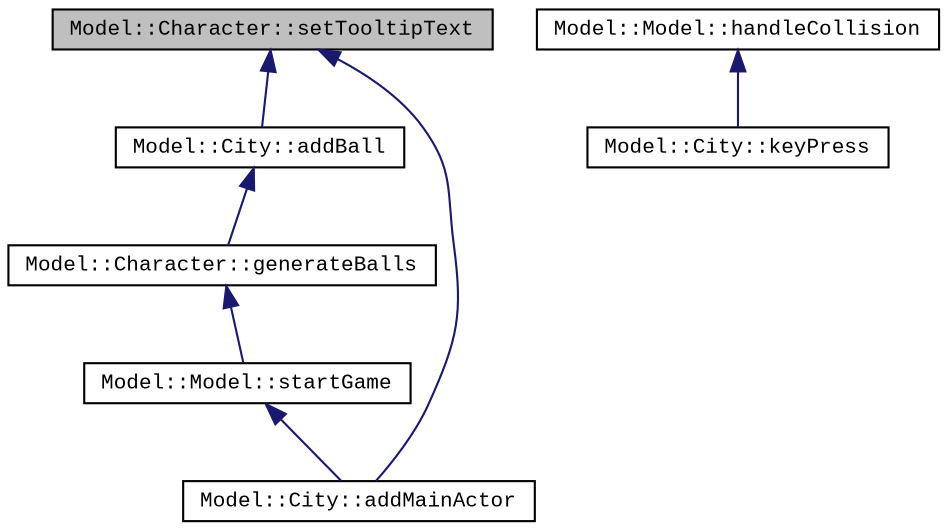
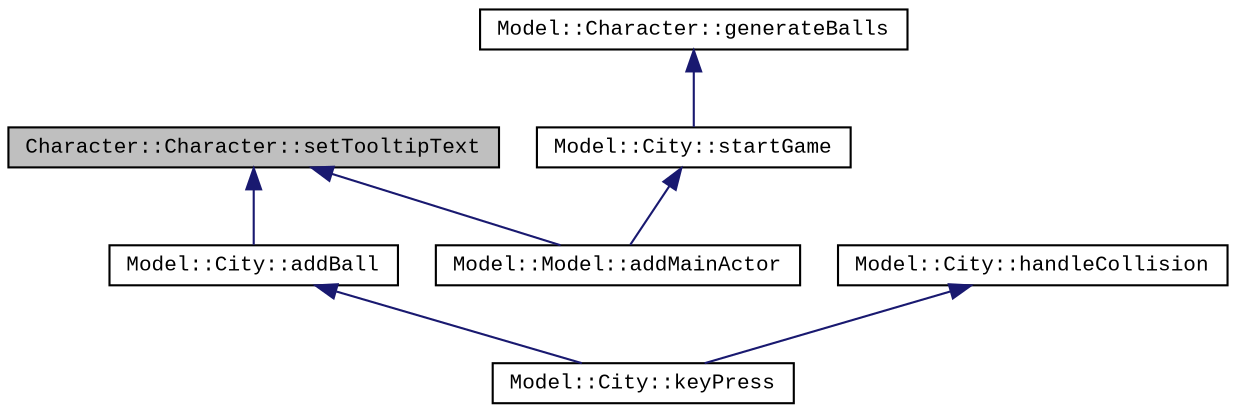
(273, 29) -> (254, 147)
(738, 29) -> (1033, 265)
(238, 217) -> (459, 327)
(247, 383) -> (694, 147)
(359, 501) -> (618, 265)
